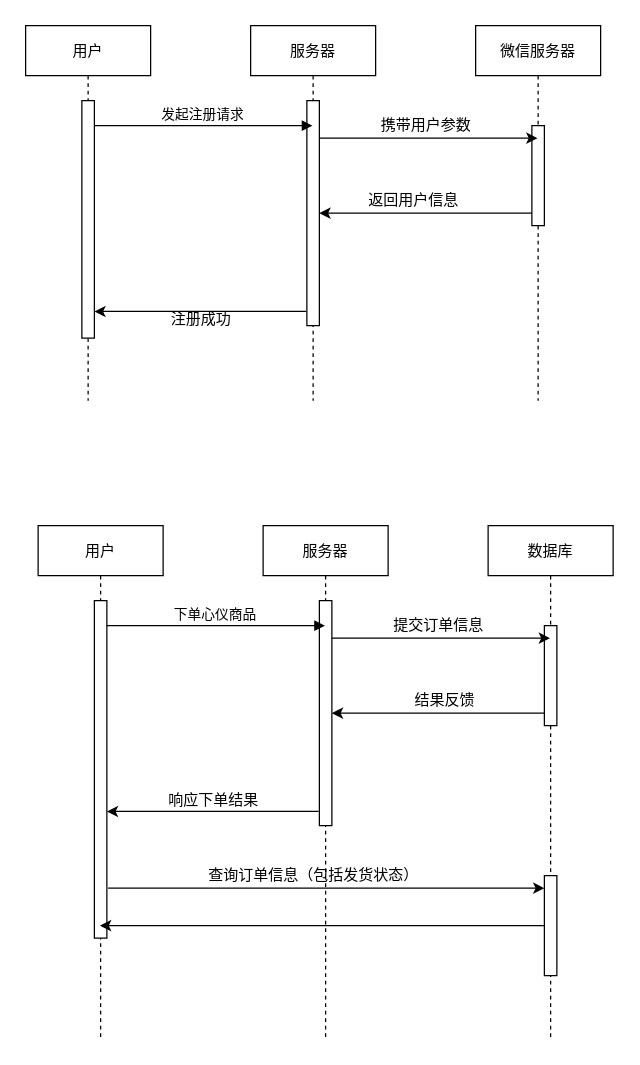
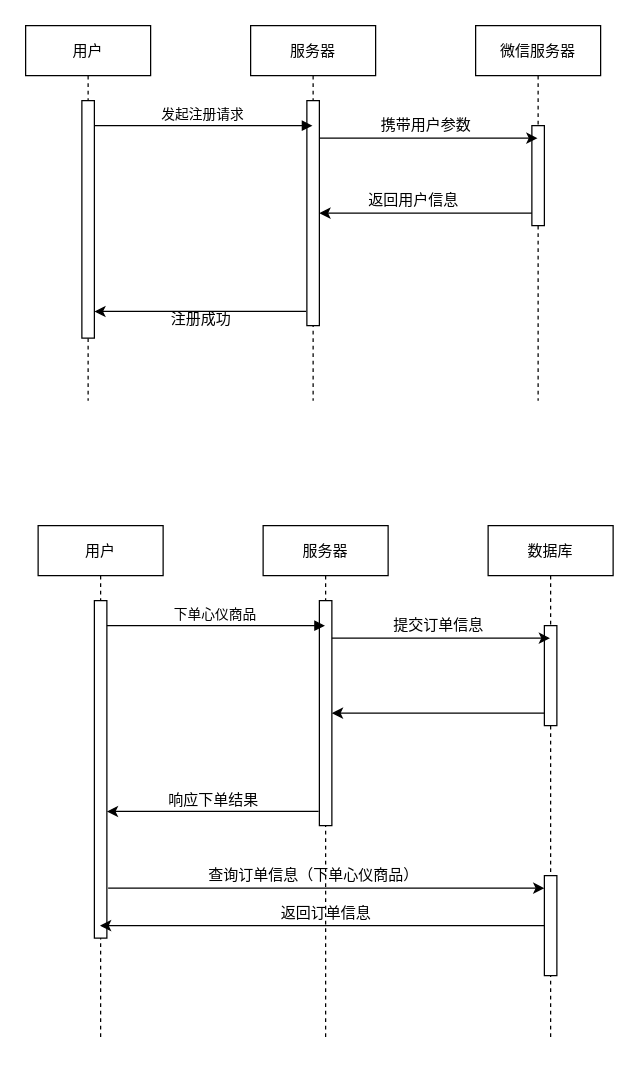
(444, 701) -> none
(314, 876) -> (314, 876)
none -> (326, 913)
